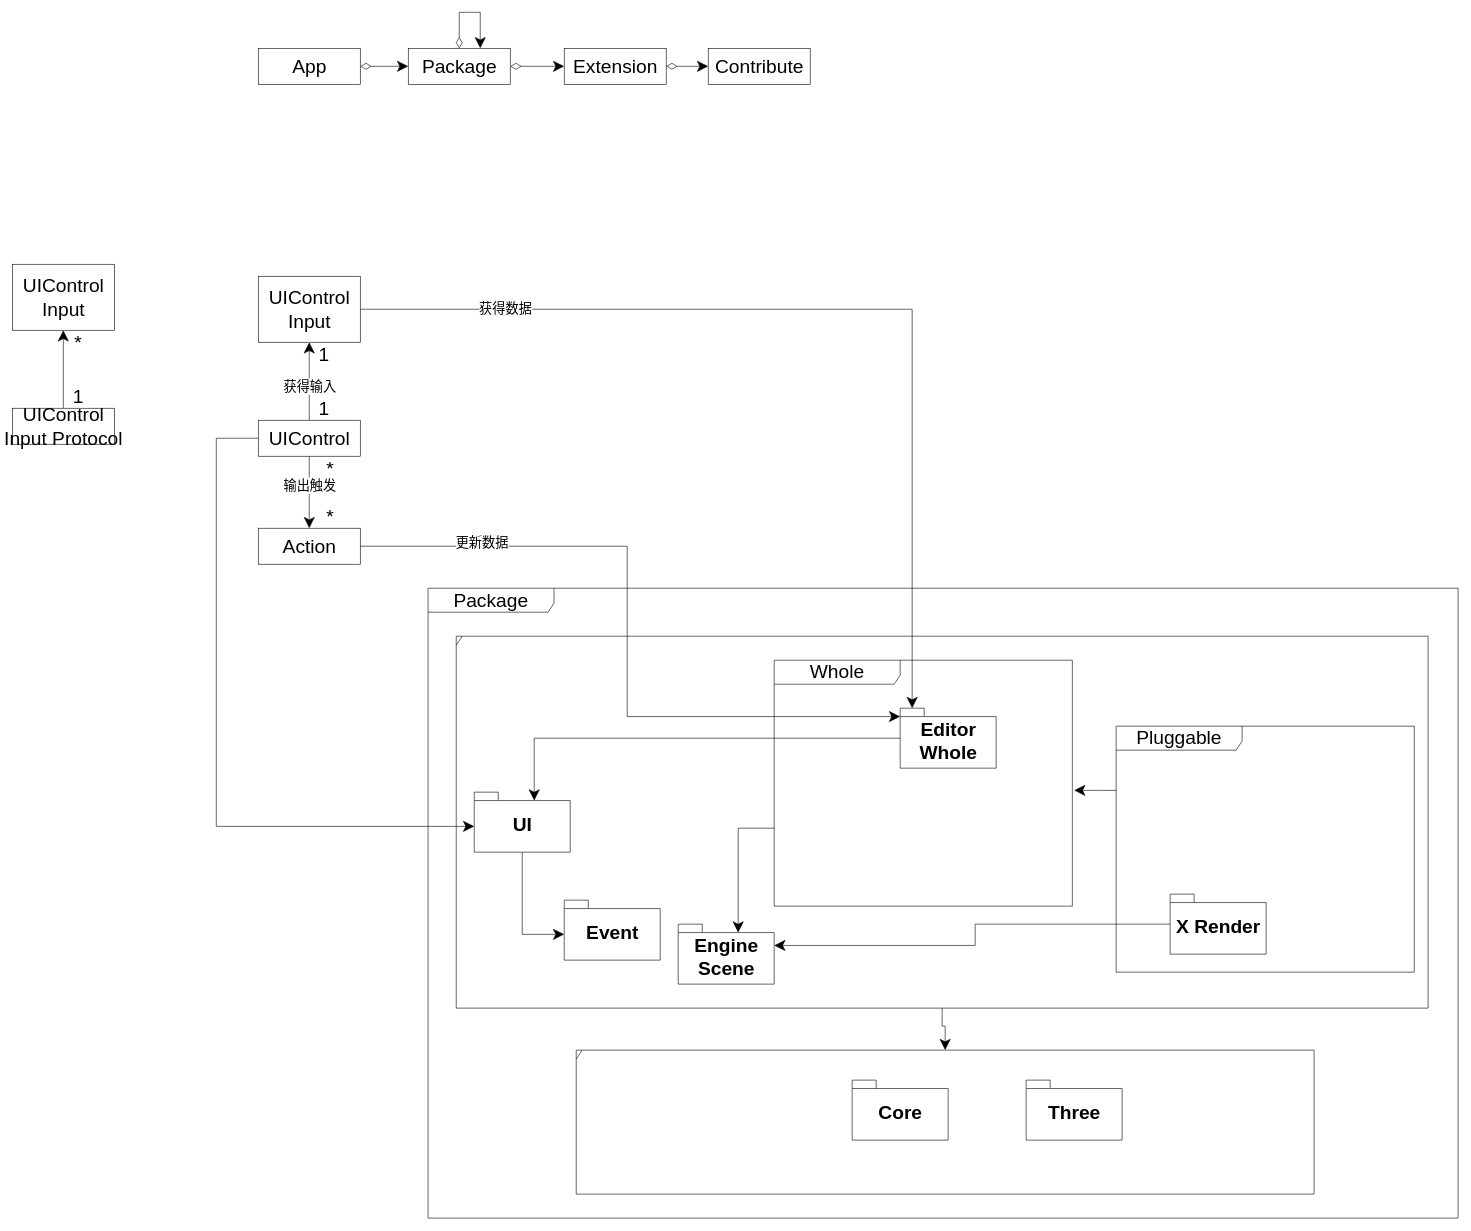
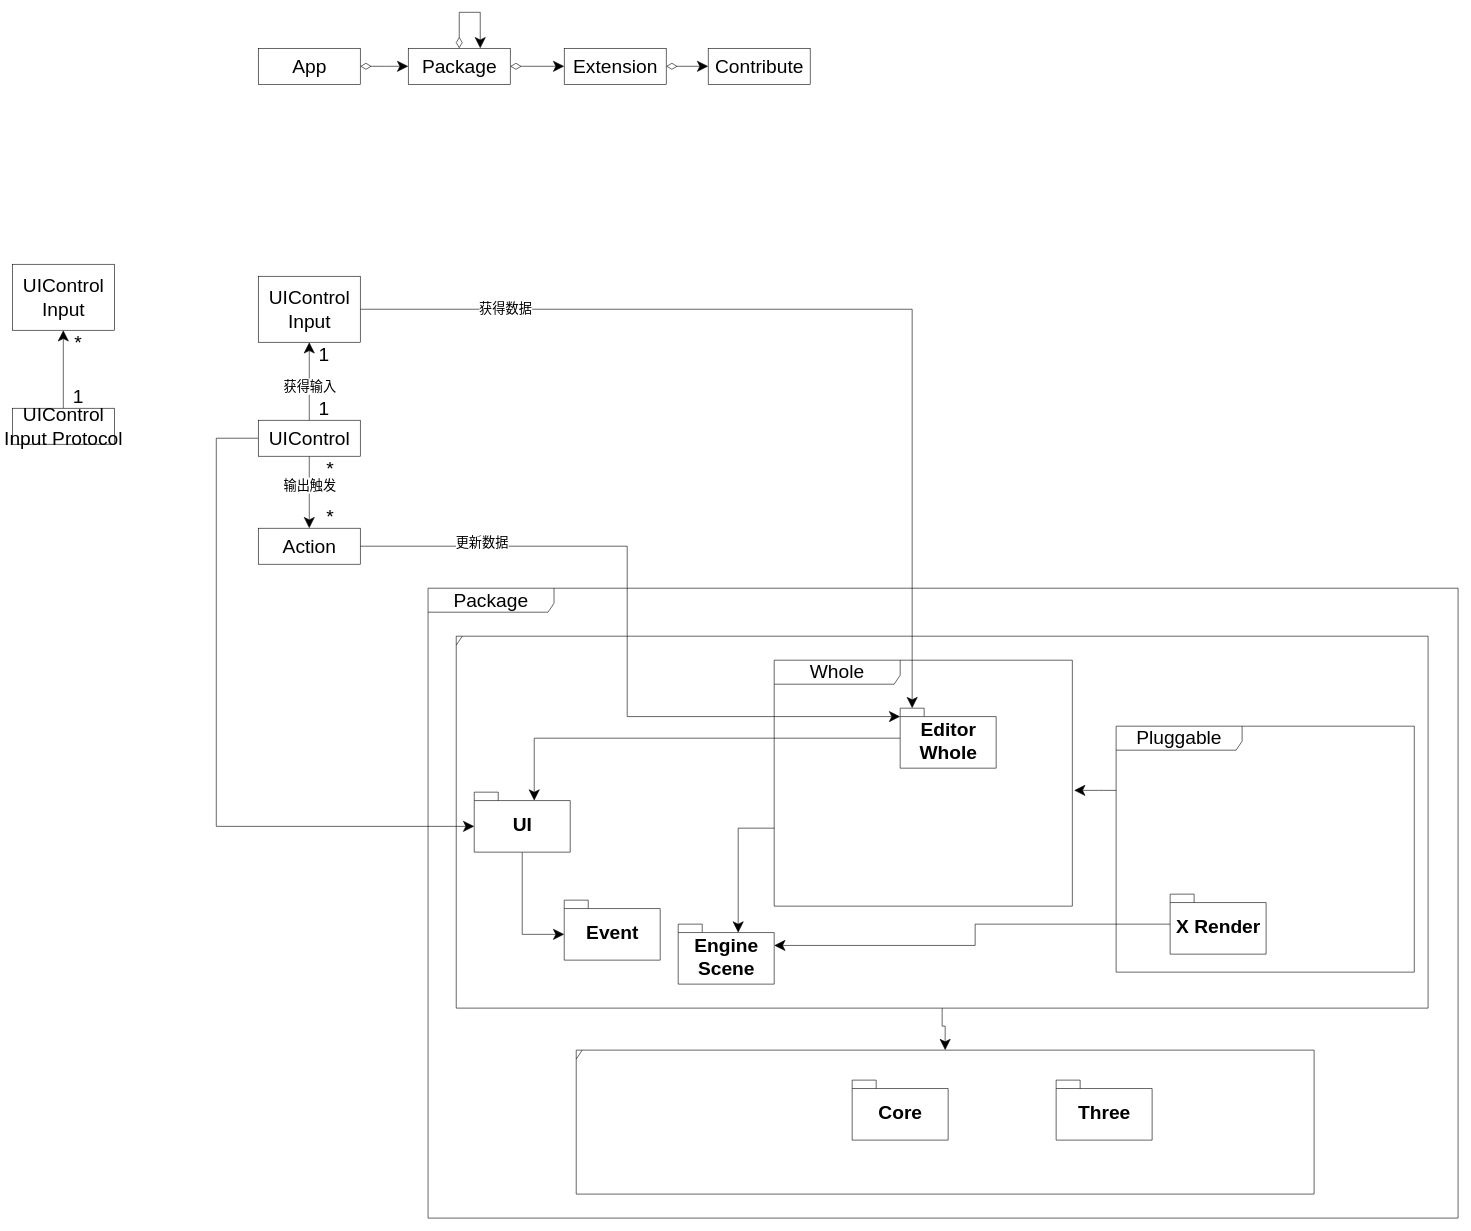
(1074, 1110) -> (1104, 1110)
